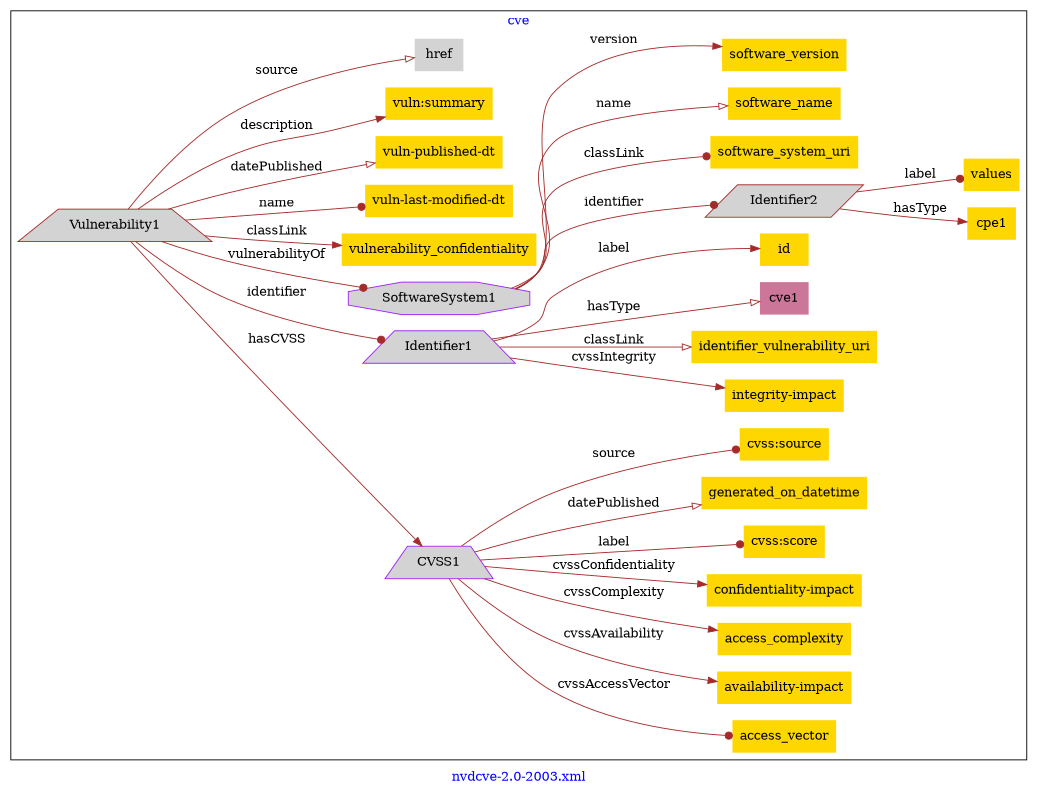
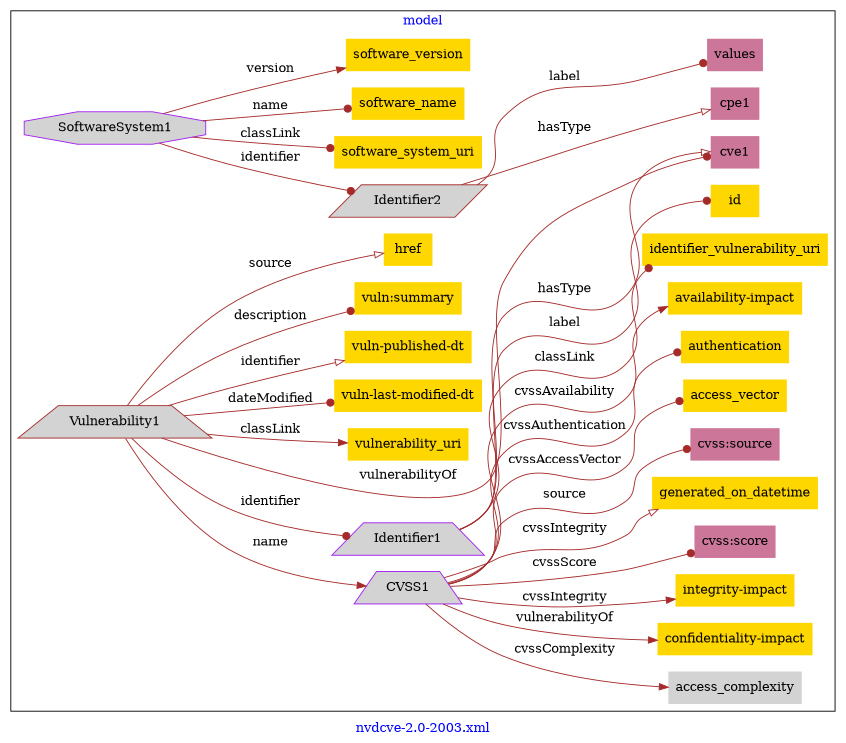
(519, 21) -> (423, 21)
(439, 55) -> (408, 250)
(556, 141) -> (273, 115)
(251, 148) -> (237, 348)
(277, 167) -> (270, 362)
(992, 175) -> (735, 55)
(277, 203) -> (270, 399)
(899, 216) -> (581, 146)
(992, 224) -> (735, 104)
(439, 250) -> (408, 444)
(260, 269) -> (501, 410)
(610, 269) -> (555, 338)
(277, 339) -> (270, 542)
(591, 347) -> (532, 371)
none -> (735, 347)
(613, 373) -> (562, 607)
(784, 444) -> (735, 444)
(614, 503) -> (565, 529)
(614, 542) -> (565, 563)
(784, 542) -> (735, 542)
(614, 566) -> (565, 618)
(784, 639) -> (735, 688)
